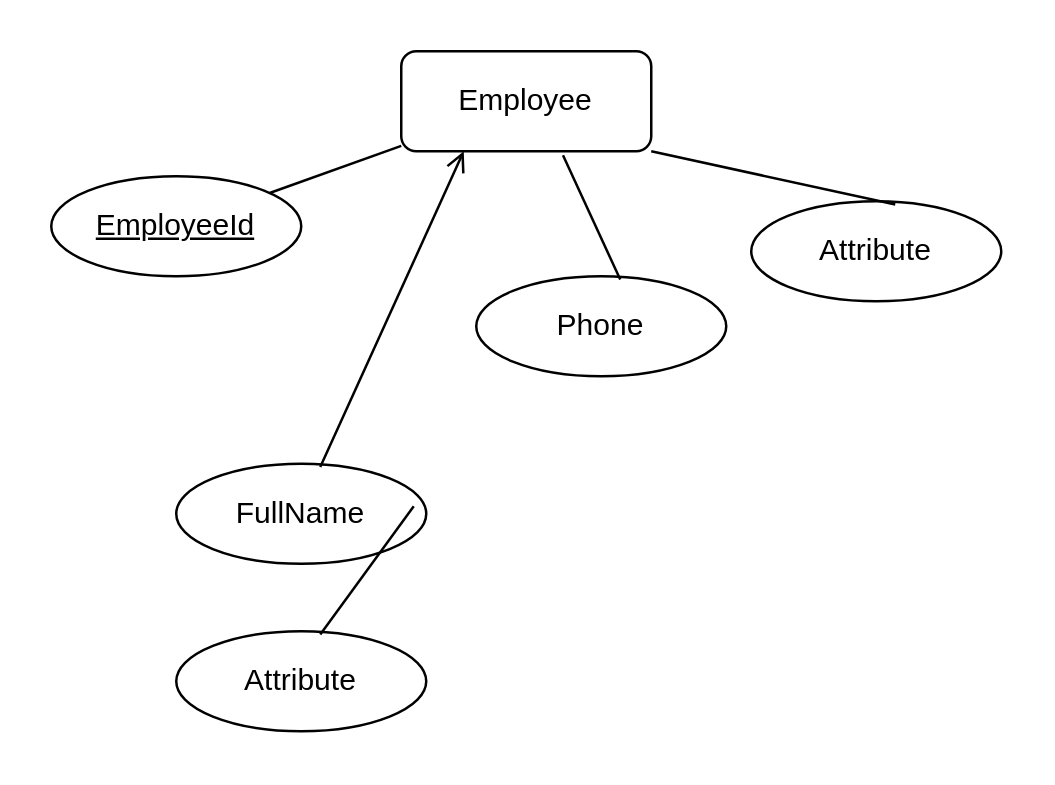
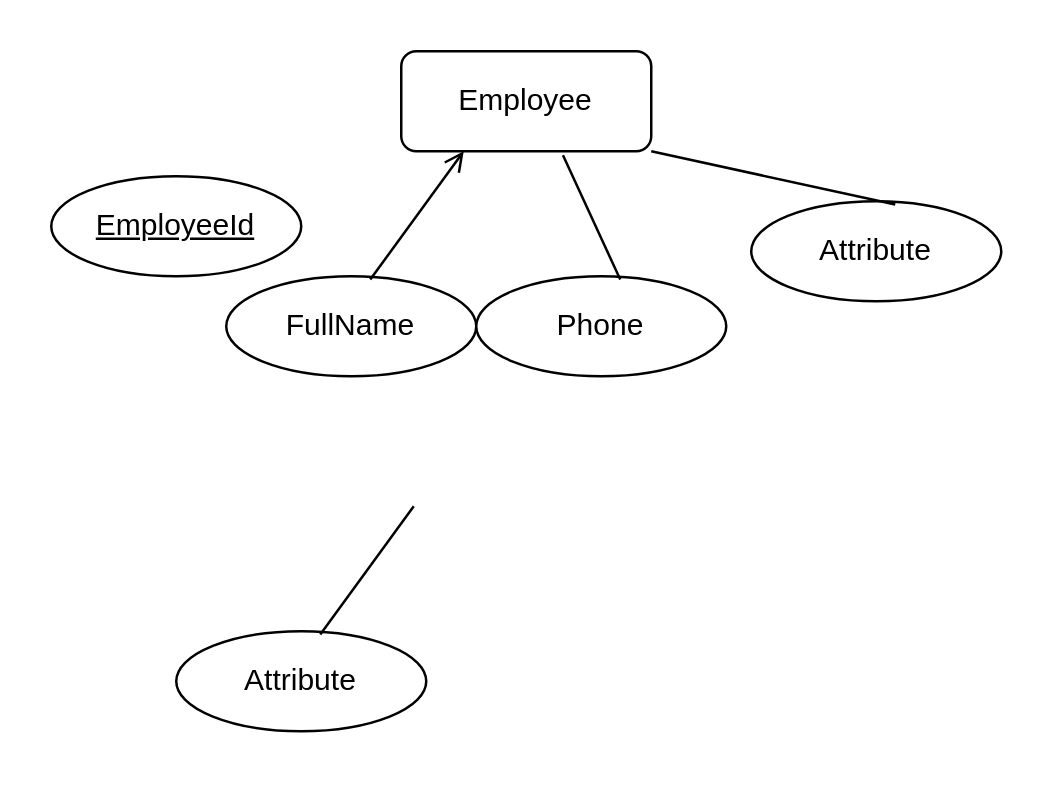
(335, 170) -> none
(301, 514) -> (351, 326)
